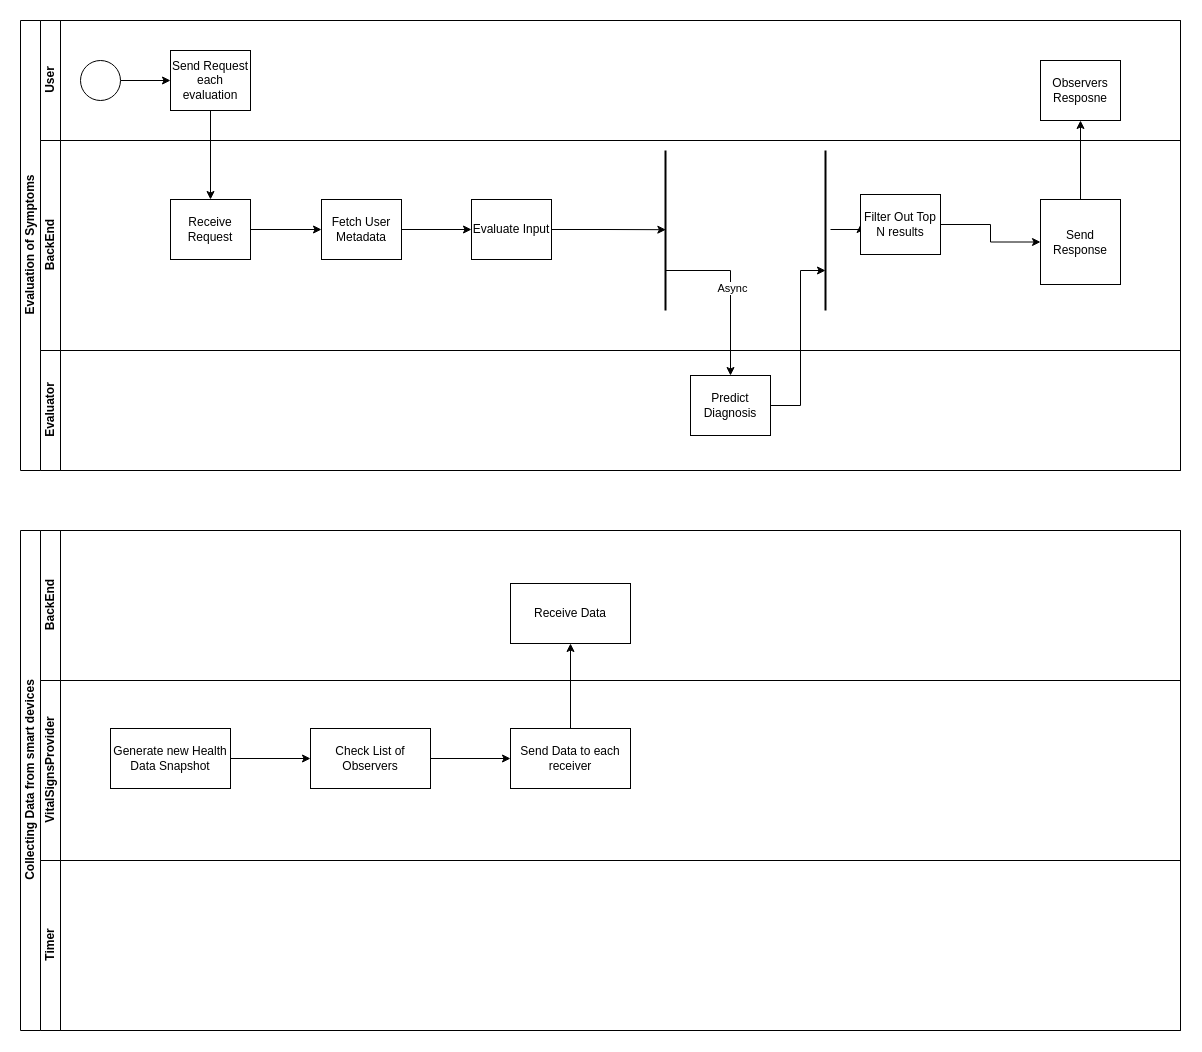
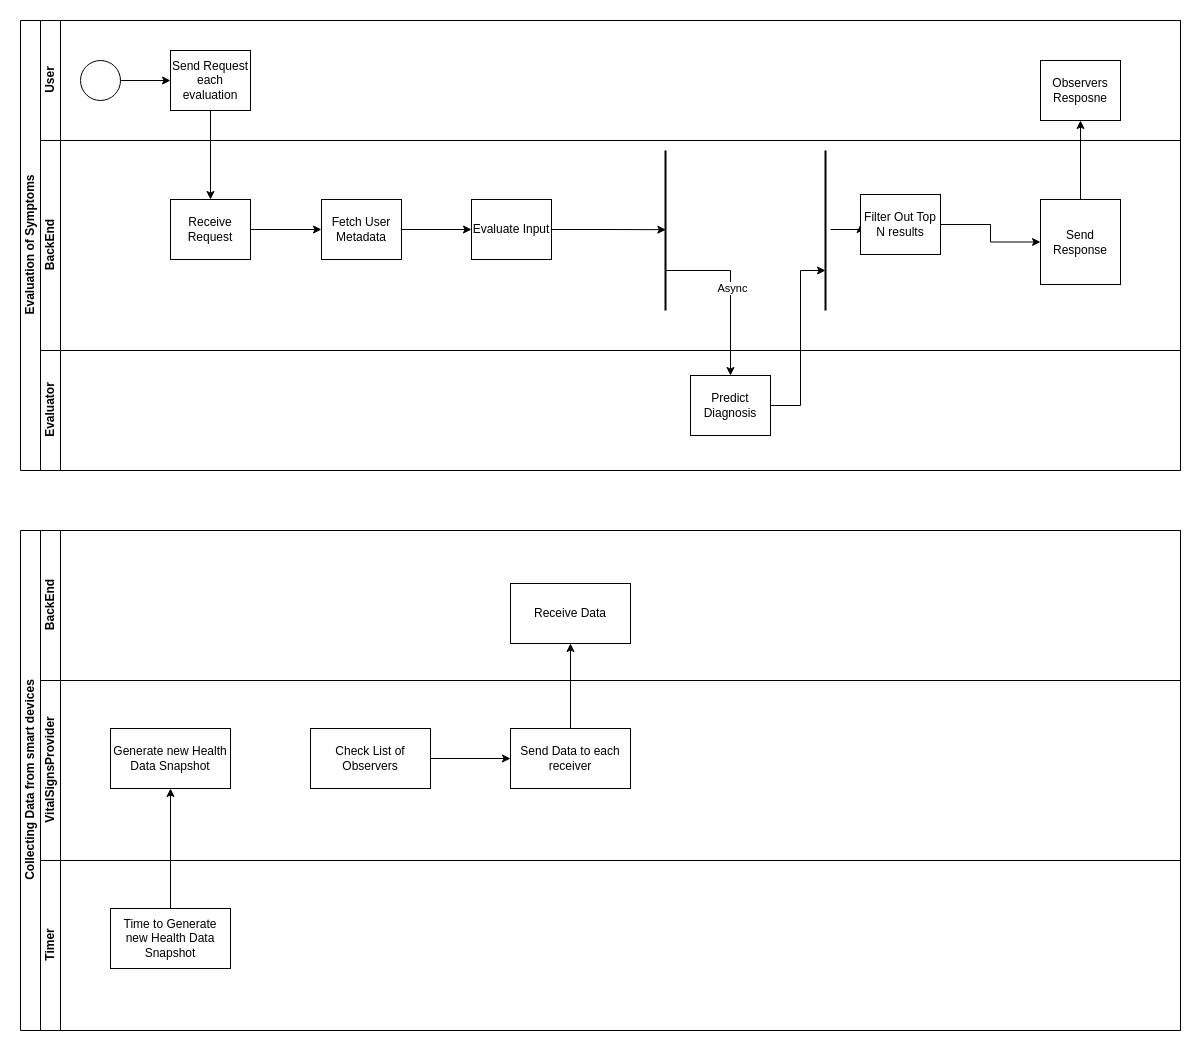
(267, 759) -> none
none -> (171, 852)
none -> (171, 939)
